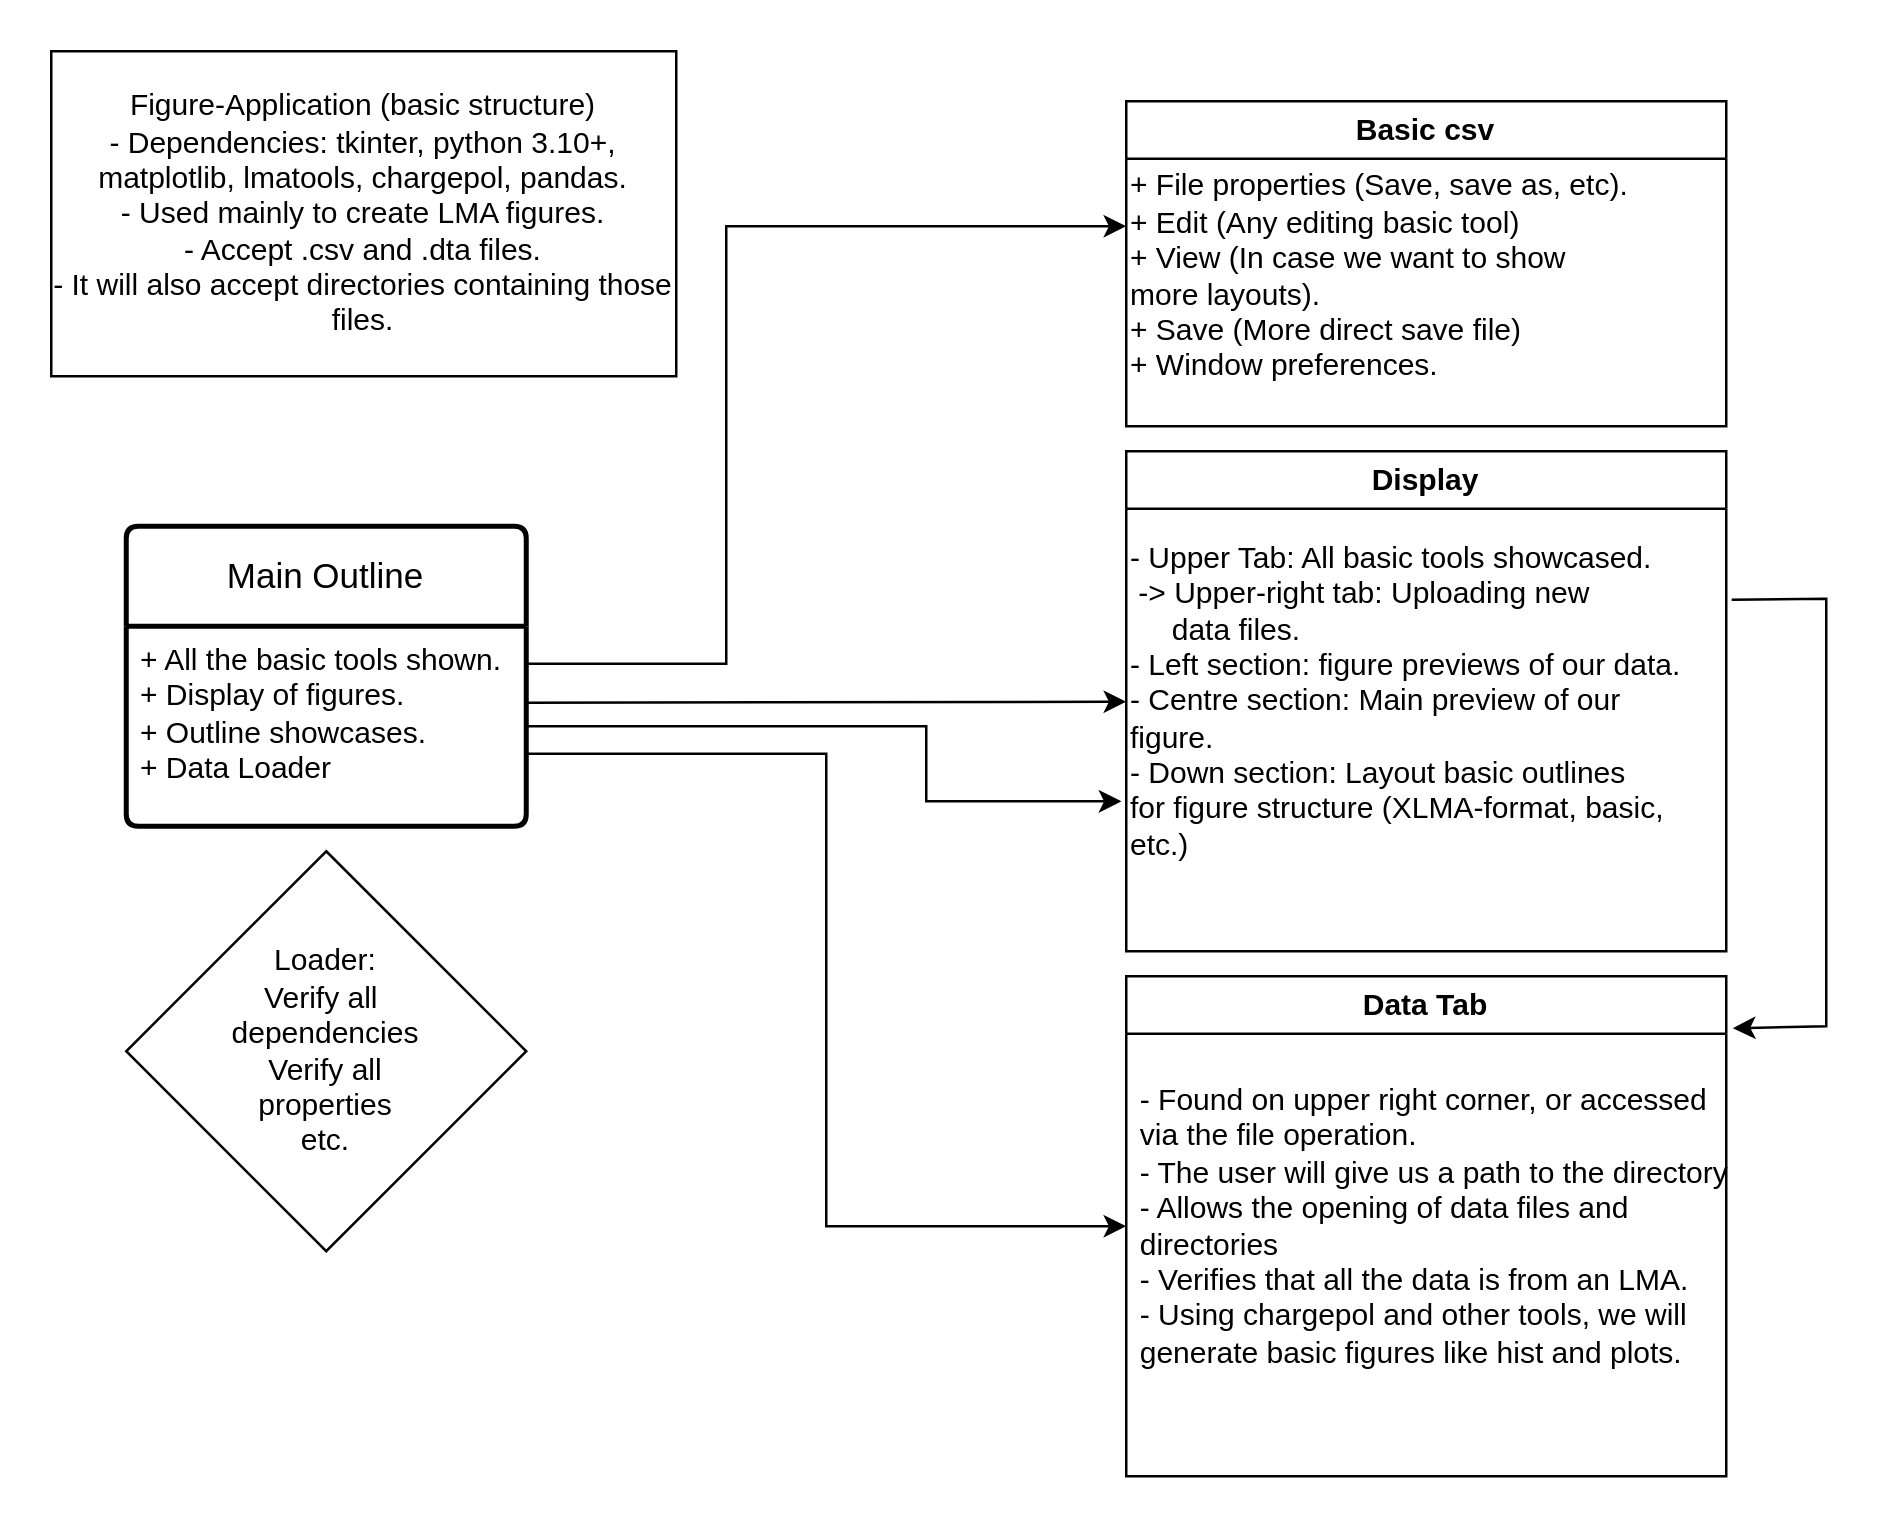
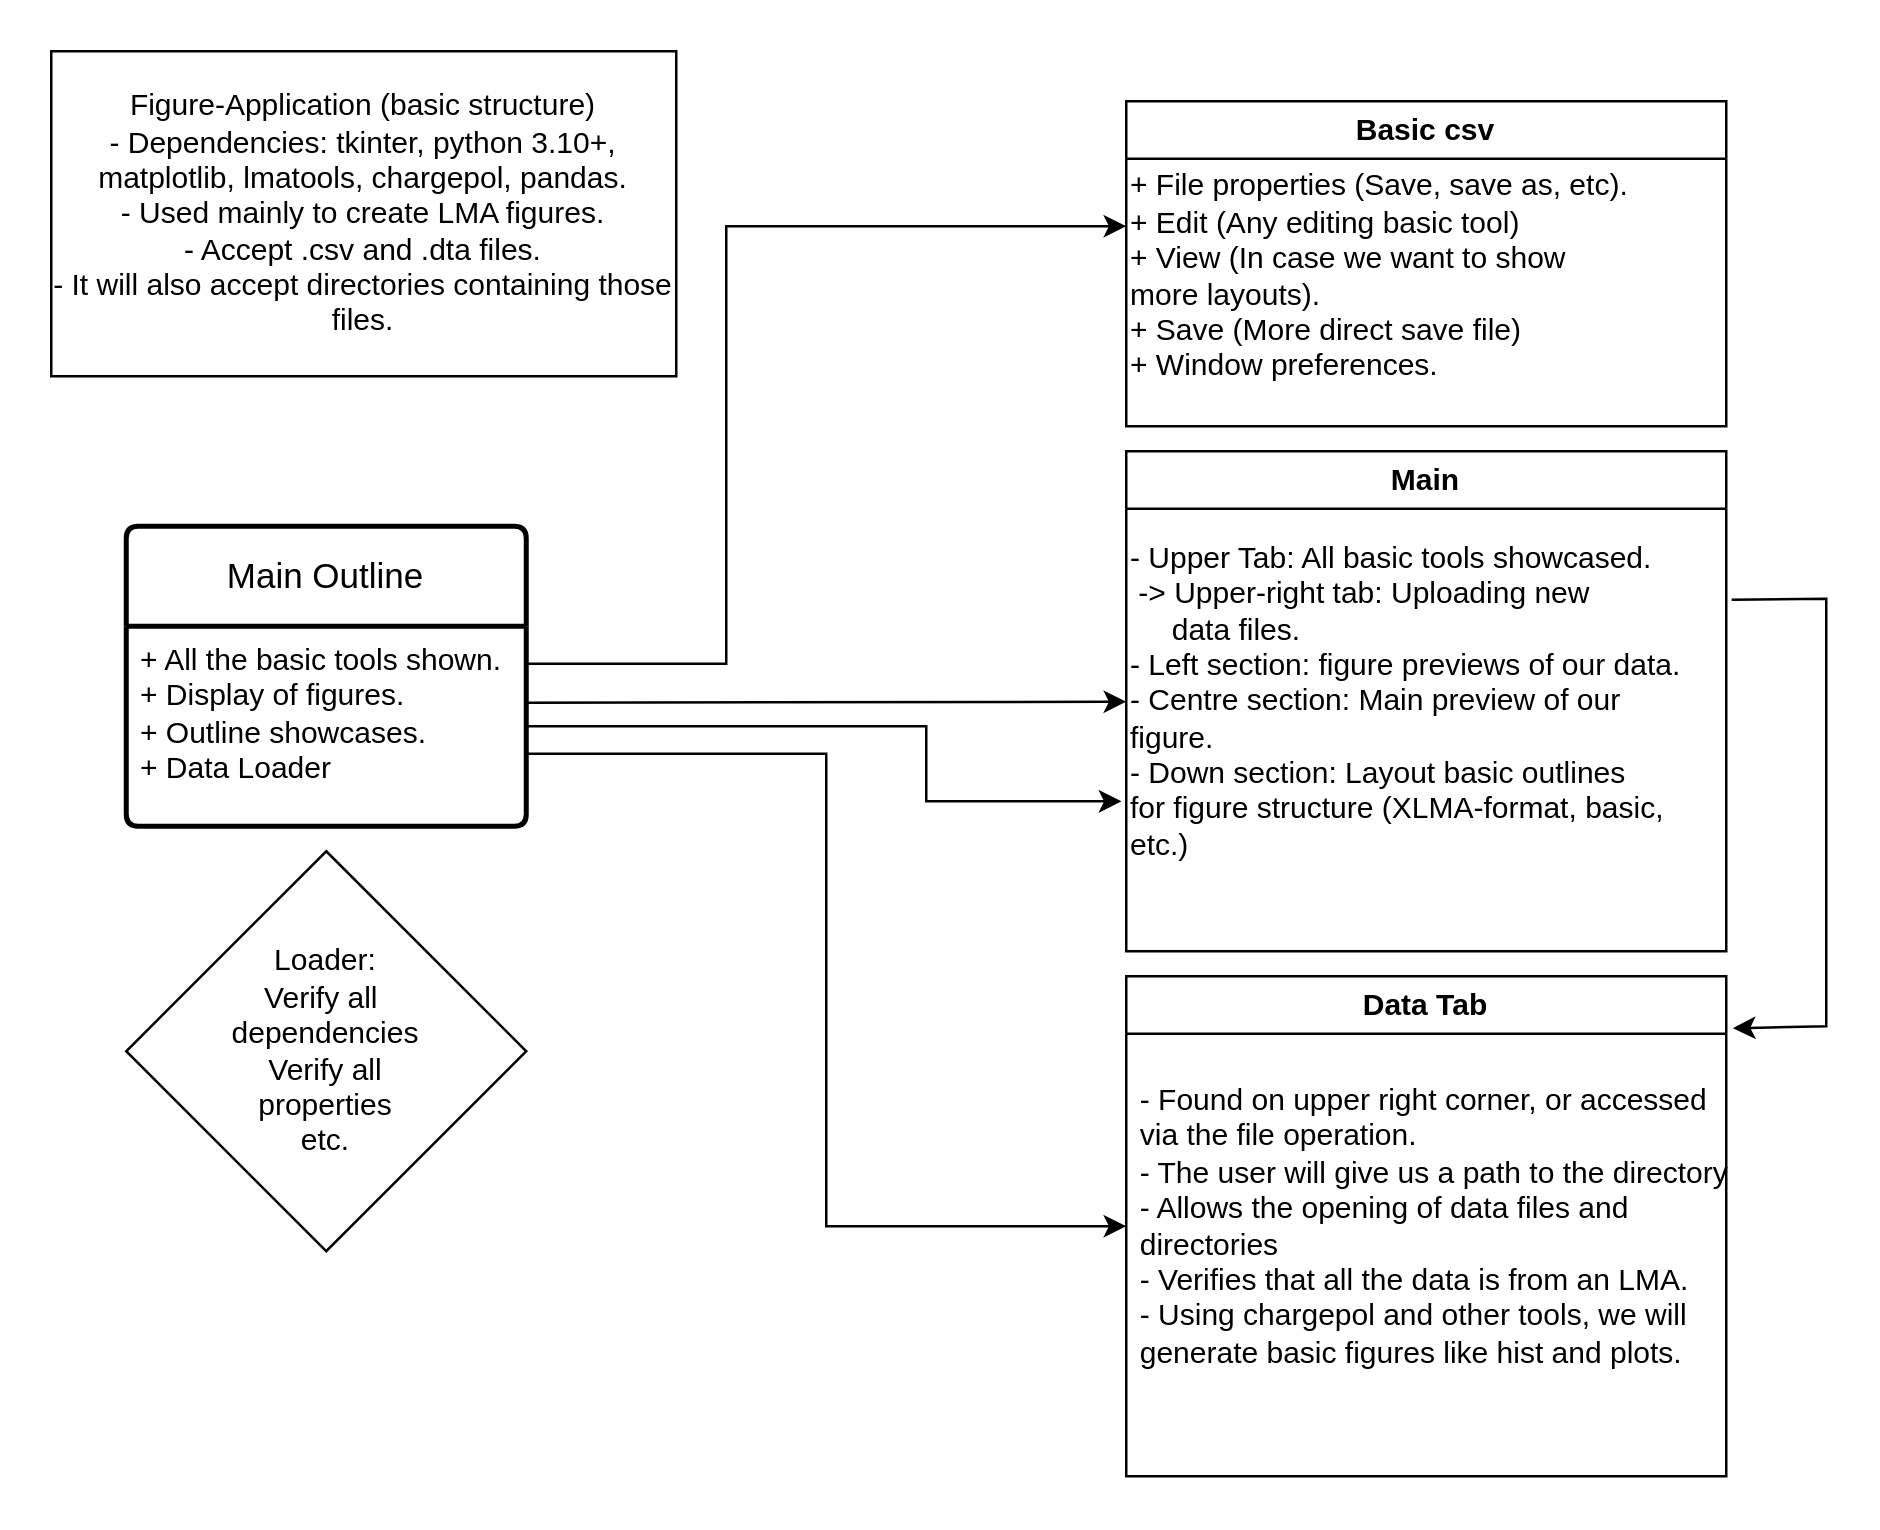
(1426, 481) -> (1426, 481)
